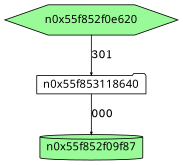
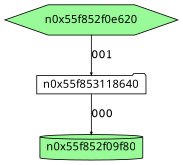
(103, 55) -> (103, 55)
(91, 147) -> (91, 147)
